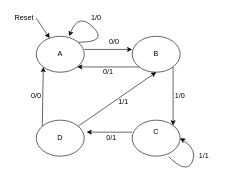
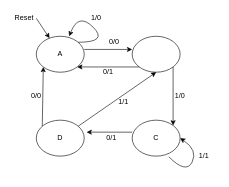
(156, 54) -> none
(156, 132) -> (156, 138)
